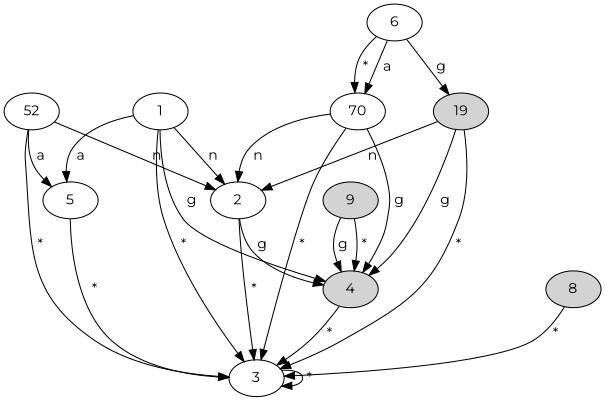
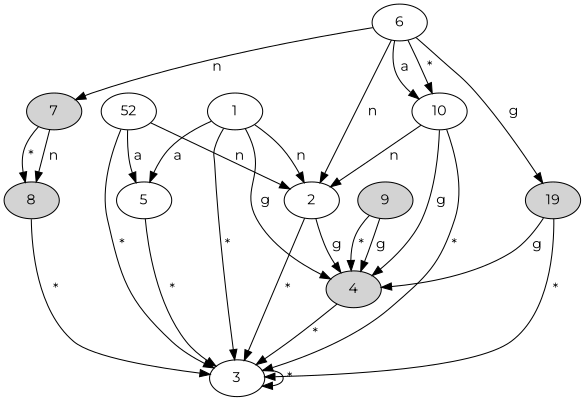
none -> (54, 111)
(358, 111) -> (440, 111)
(354, 154) -> (358, 107)
